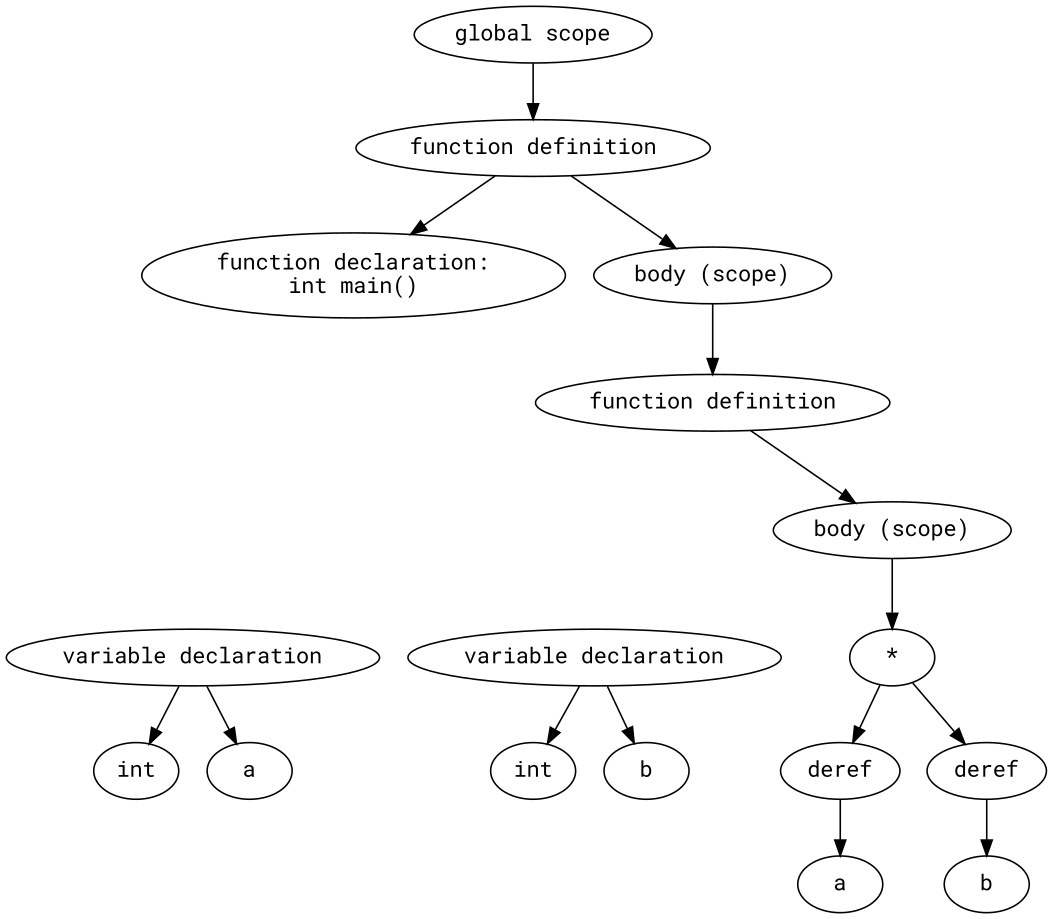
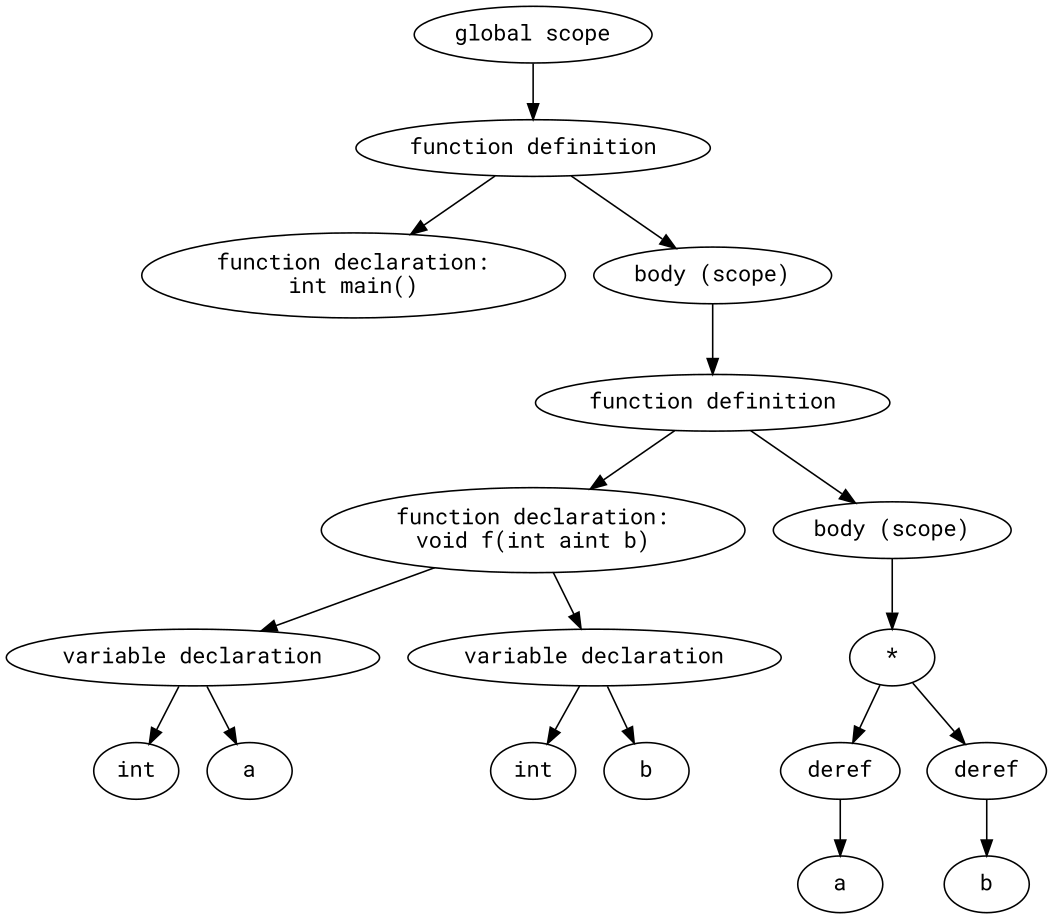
none -> (533, 530)
